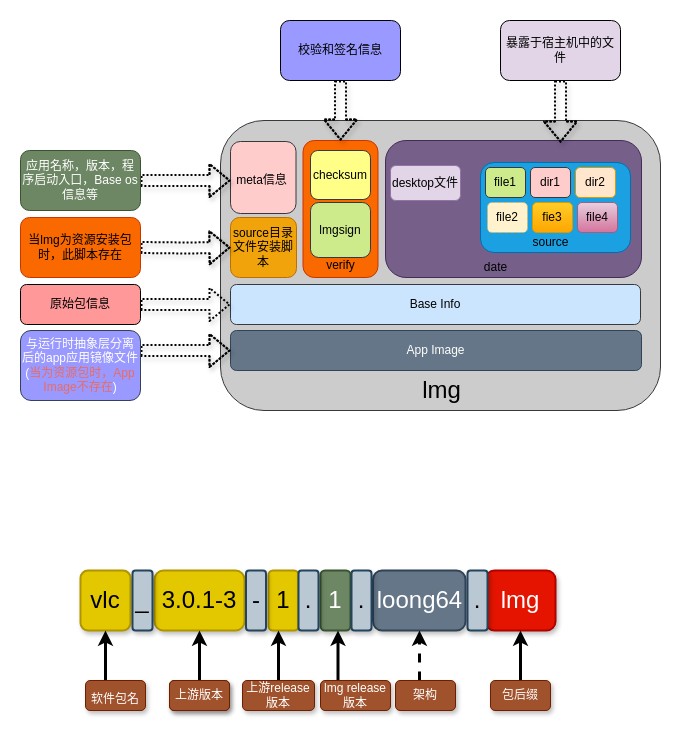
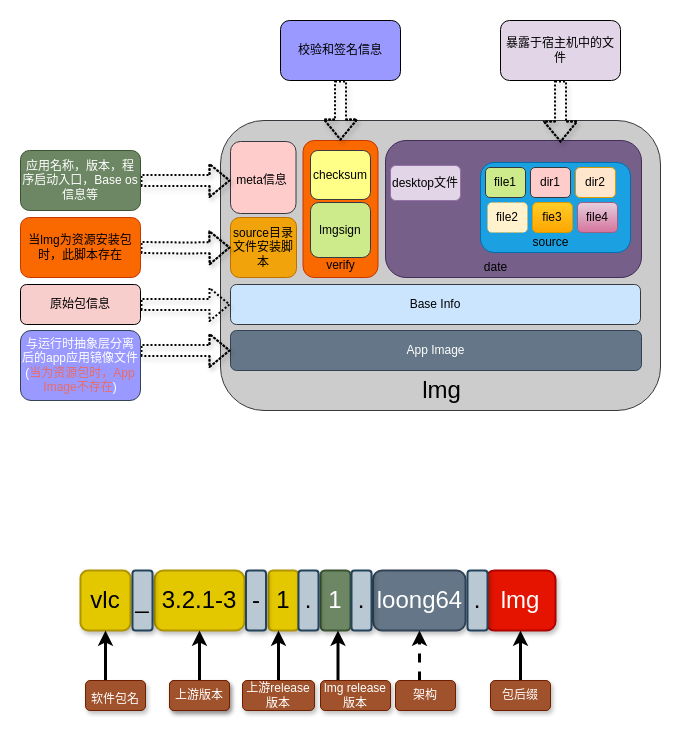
(81, 305) -> (81, 305)
(200, 601) -> (200, 601)
